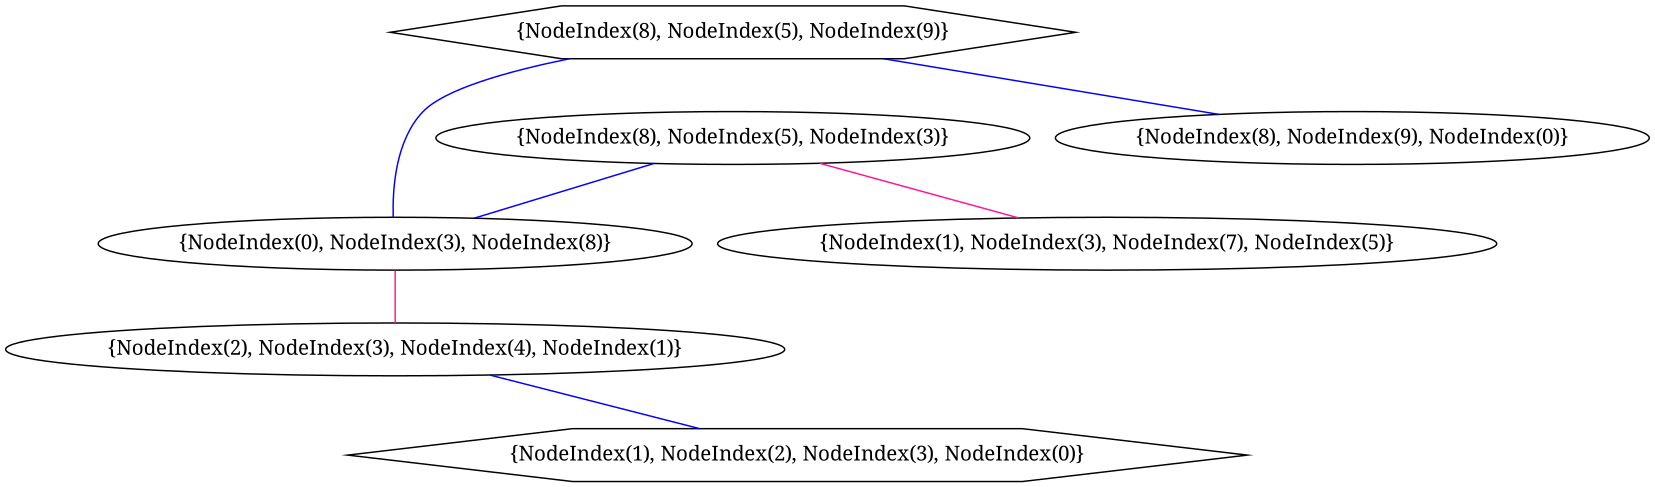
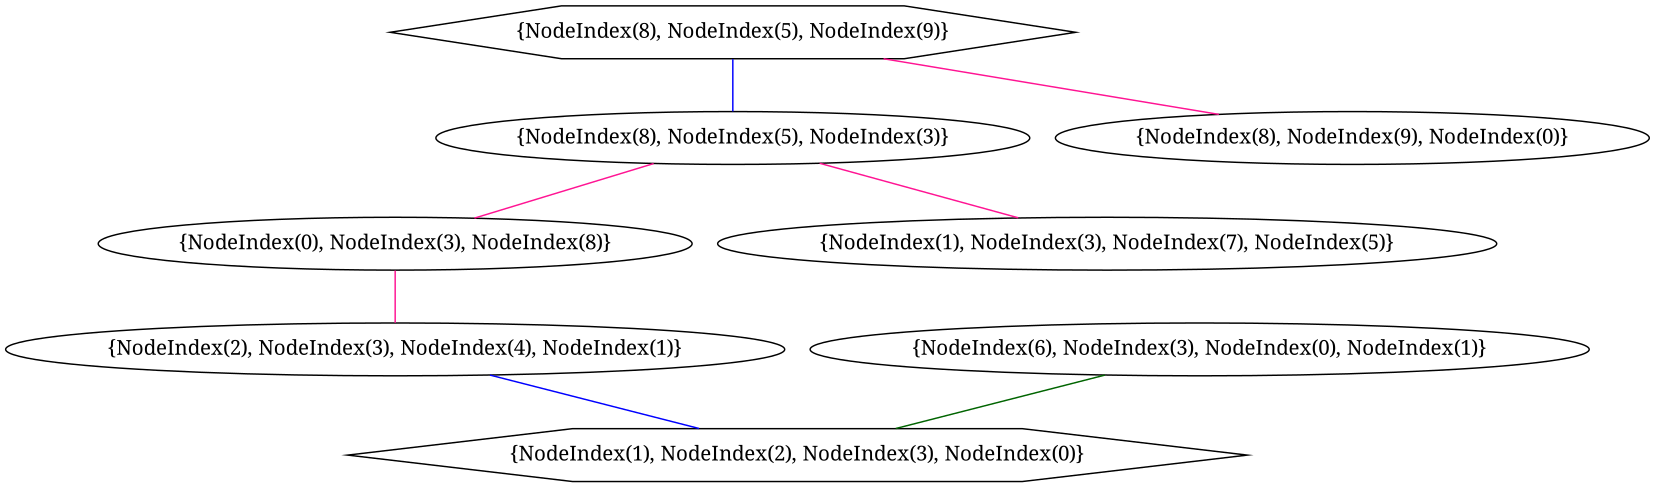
(1051, 87) -> (1051, 87)
(441, 99) -> (733, 85)
(564, 191) -> (564, 191)
none -> (1200, 349)
